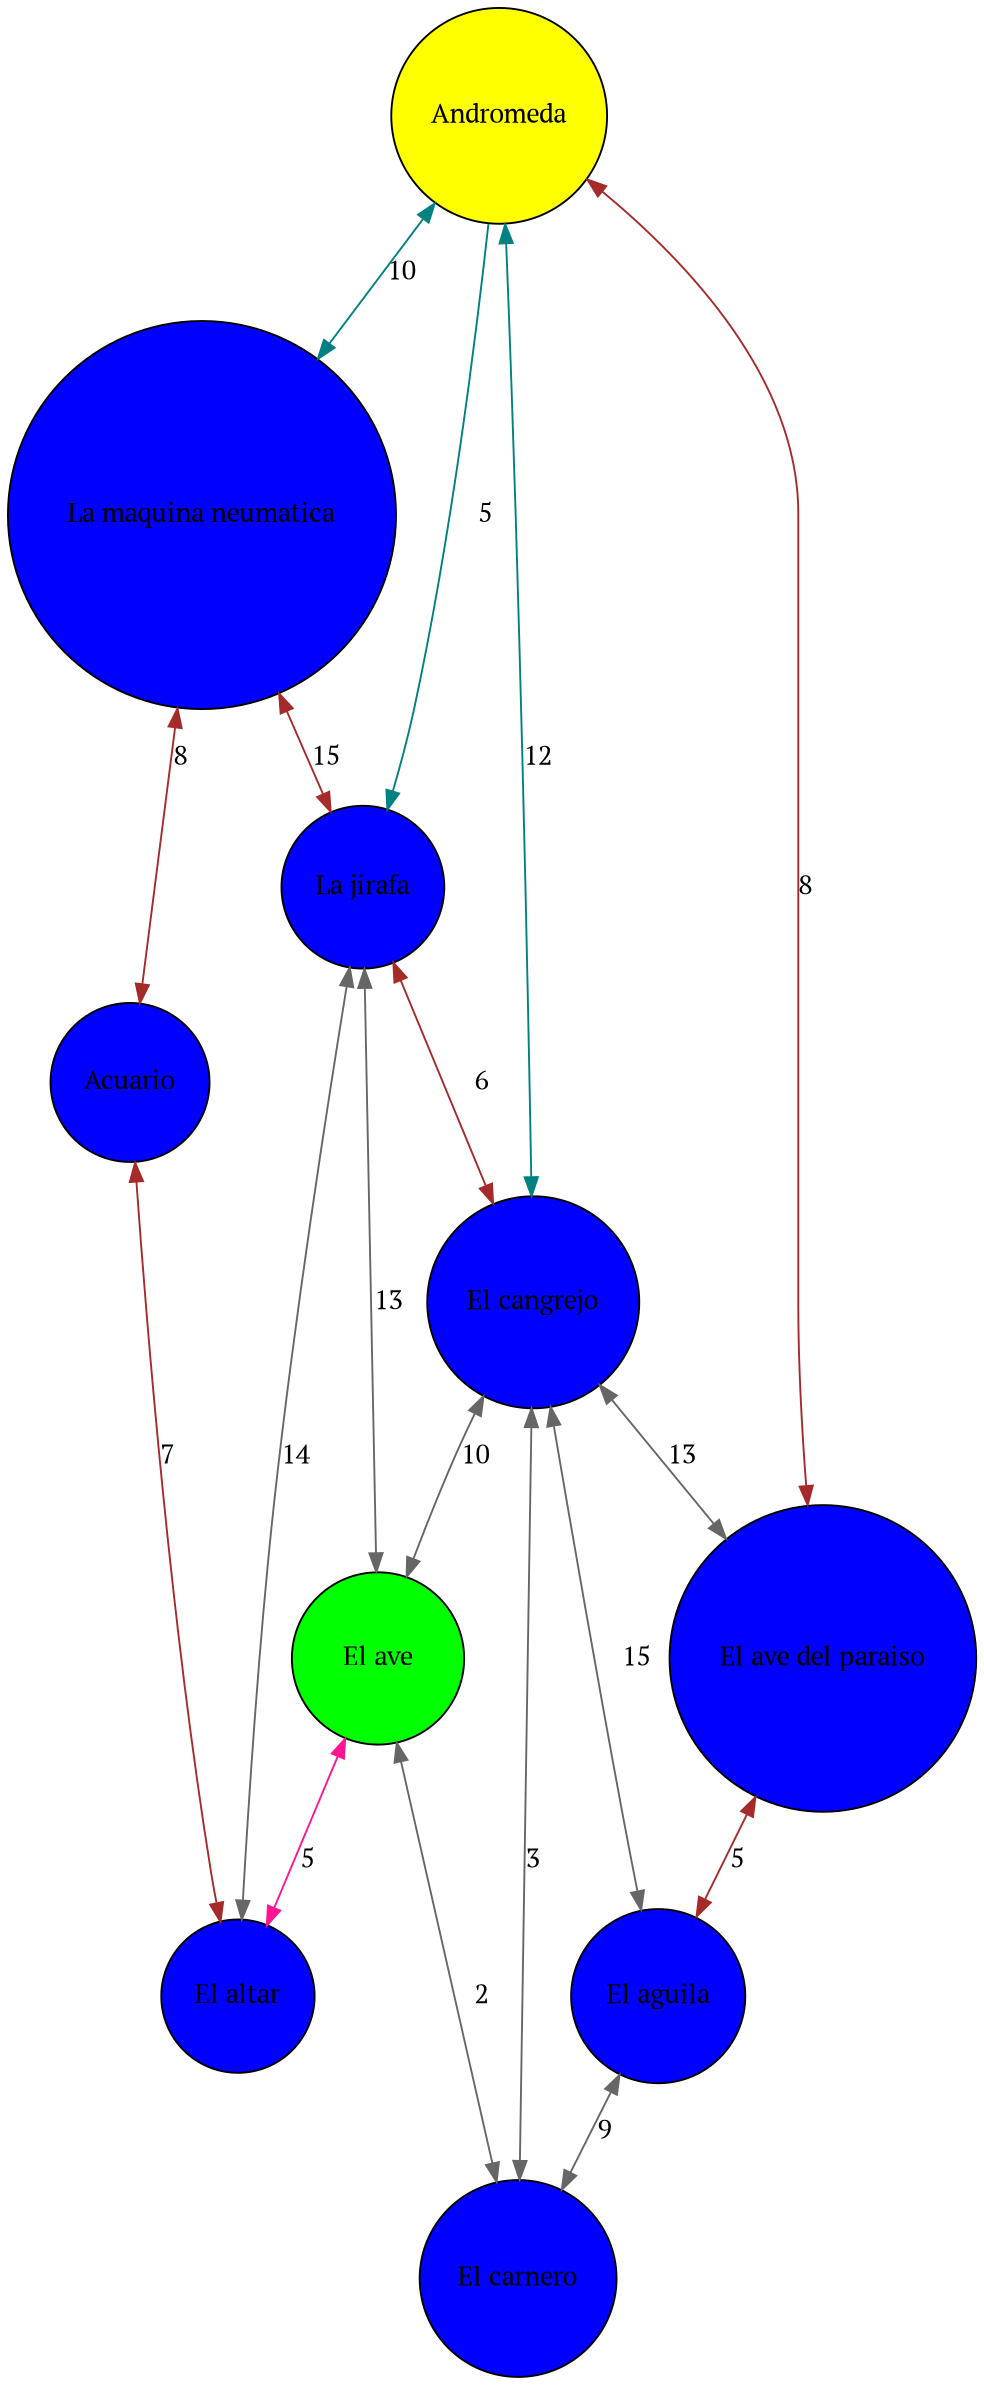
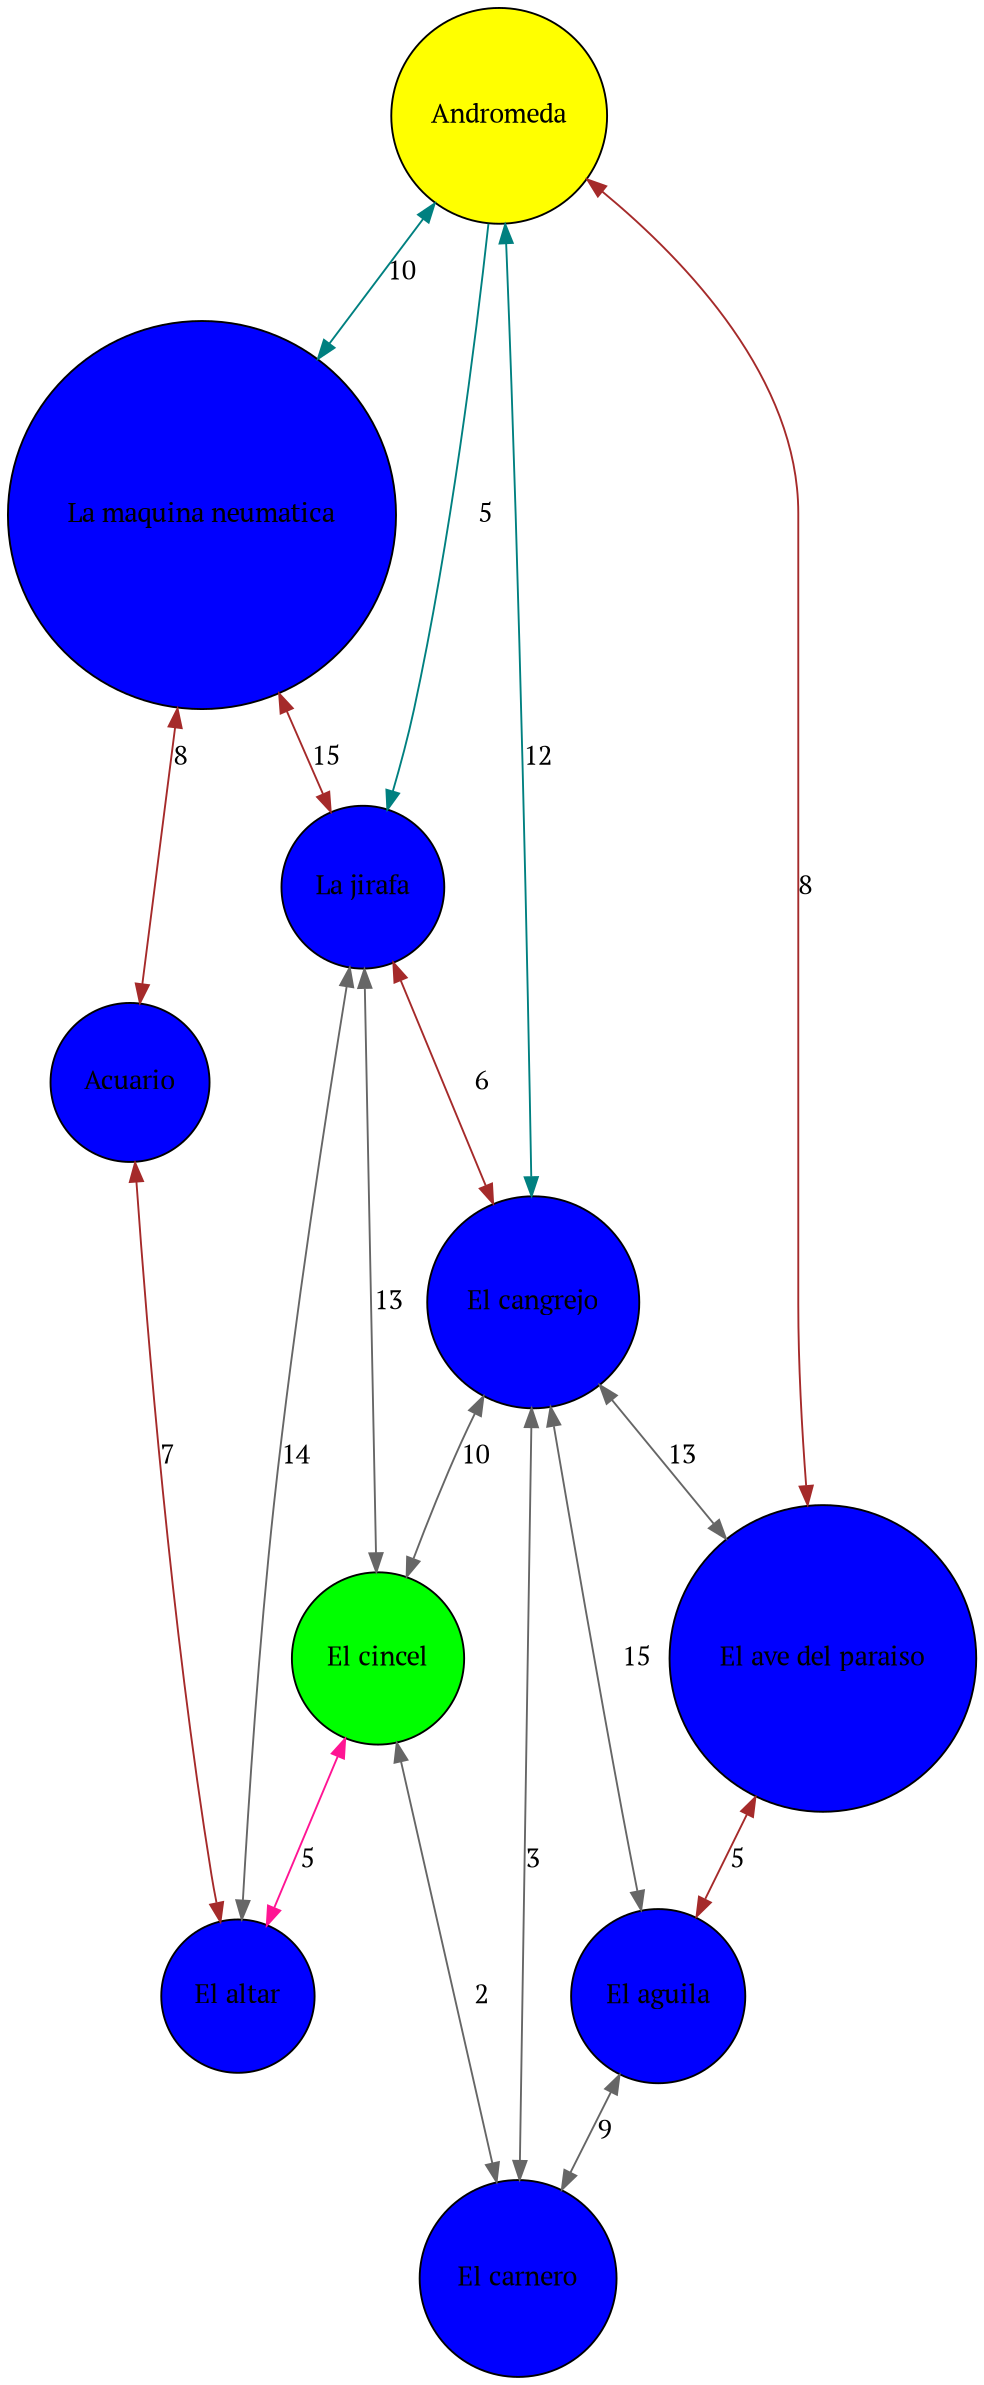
(378, 1658) -> (378, 1658)
